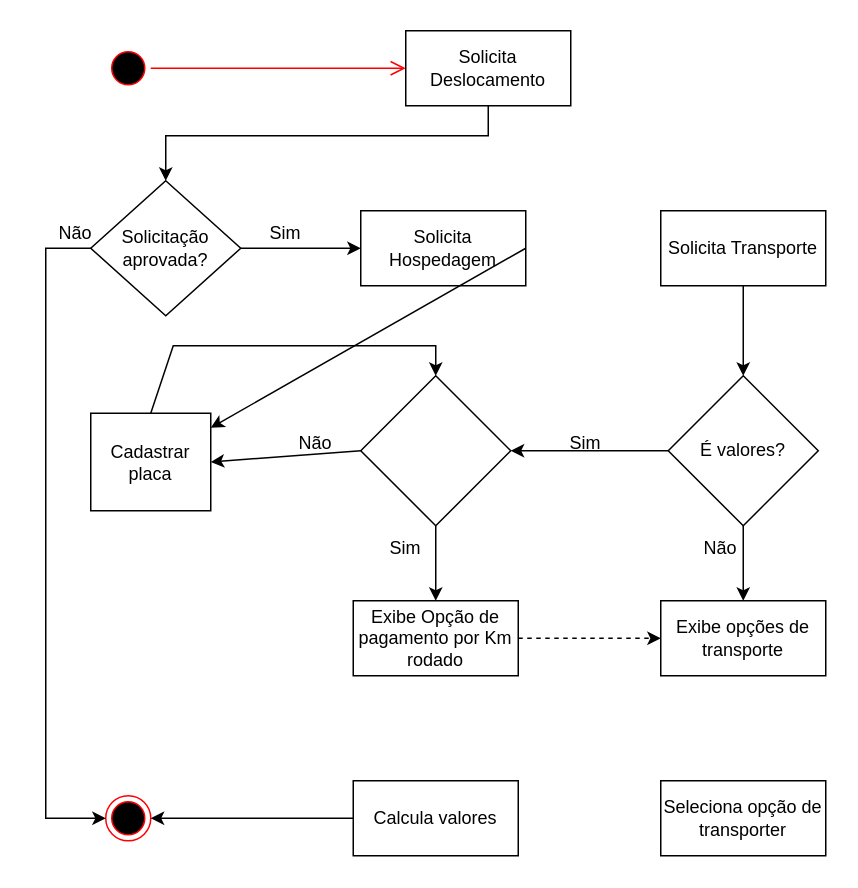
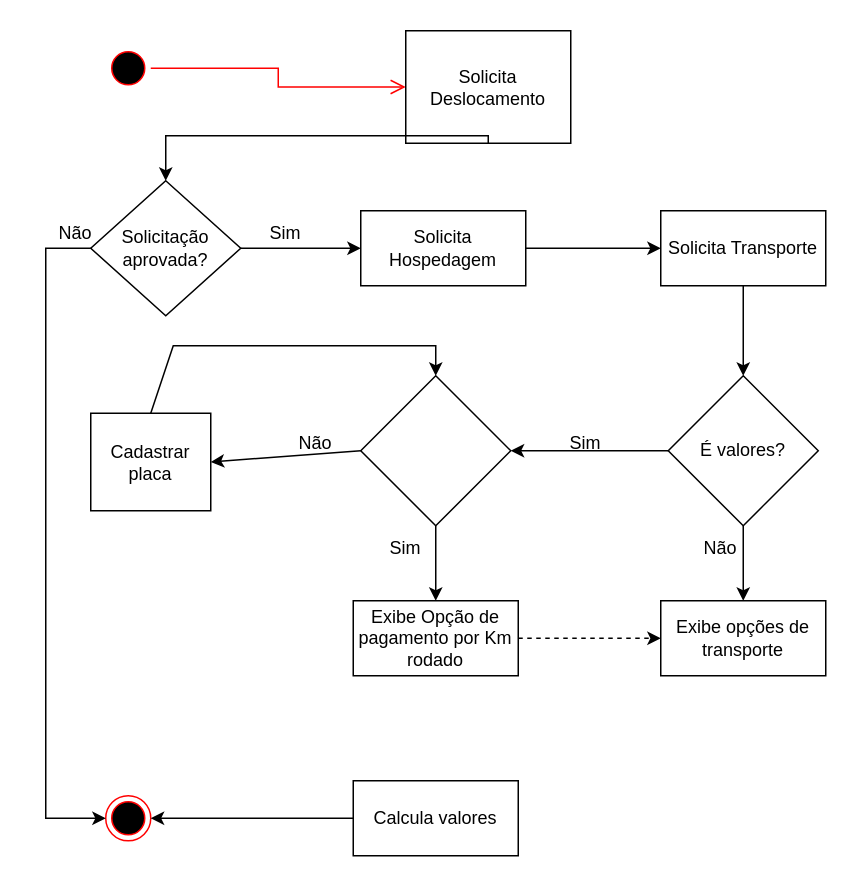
(488, 68) -> (488, 87)
(442, 296) -> (588, 248)
(743, 818) -> none
